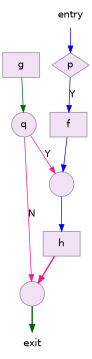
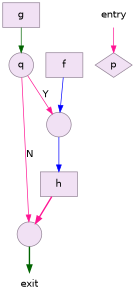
(71, 37) -> (114, 37)
(70, 91) -> none
